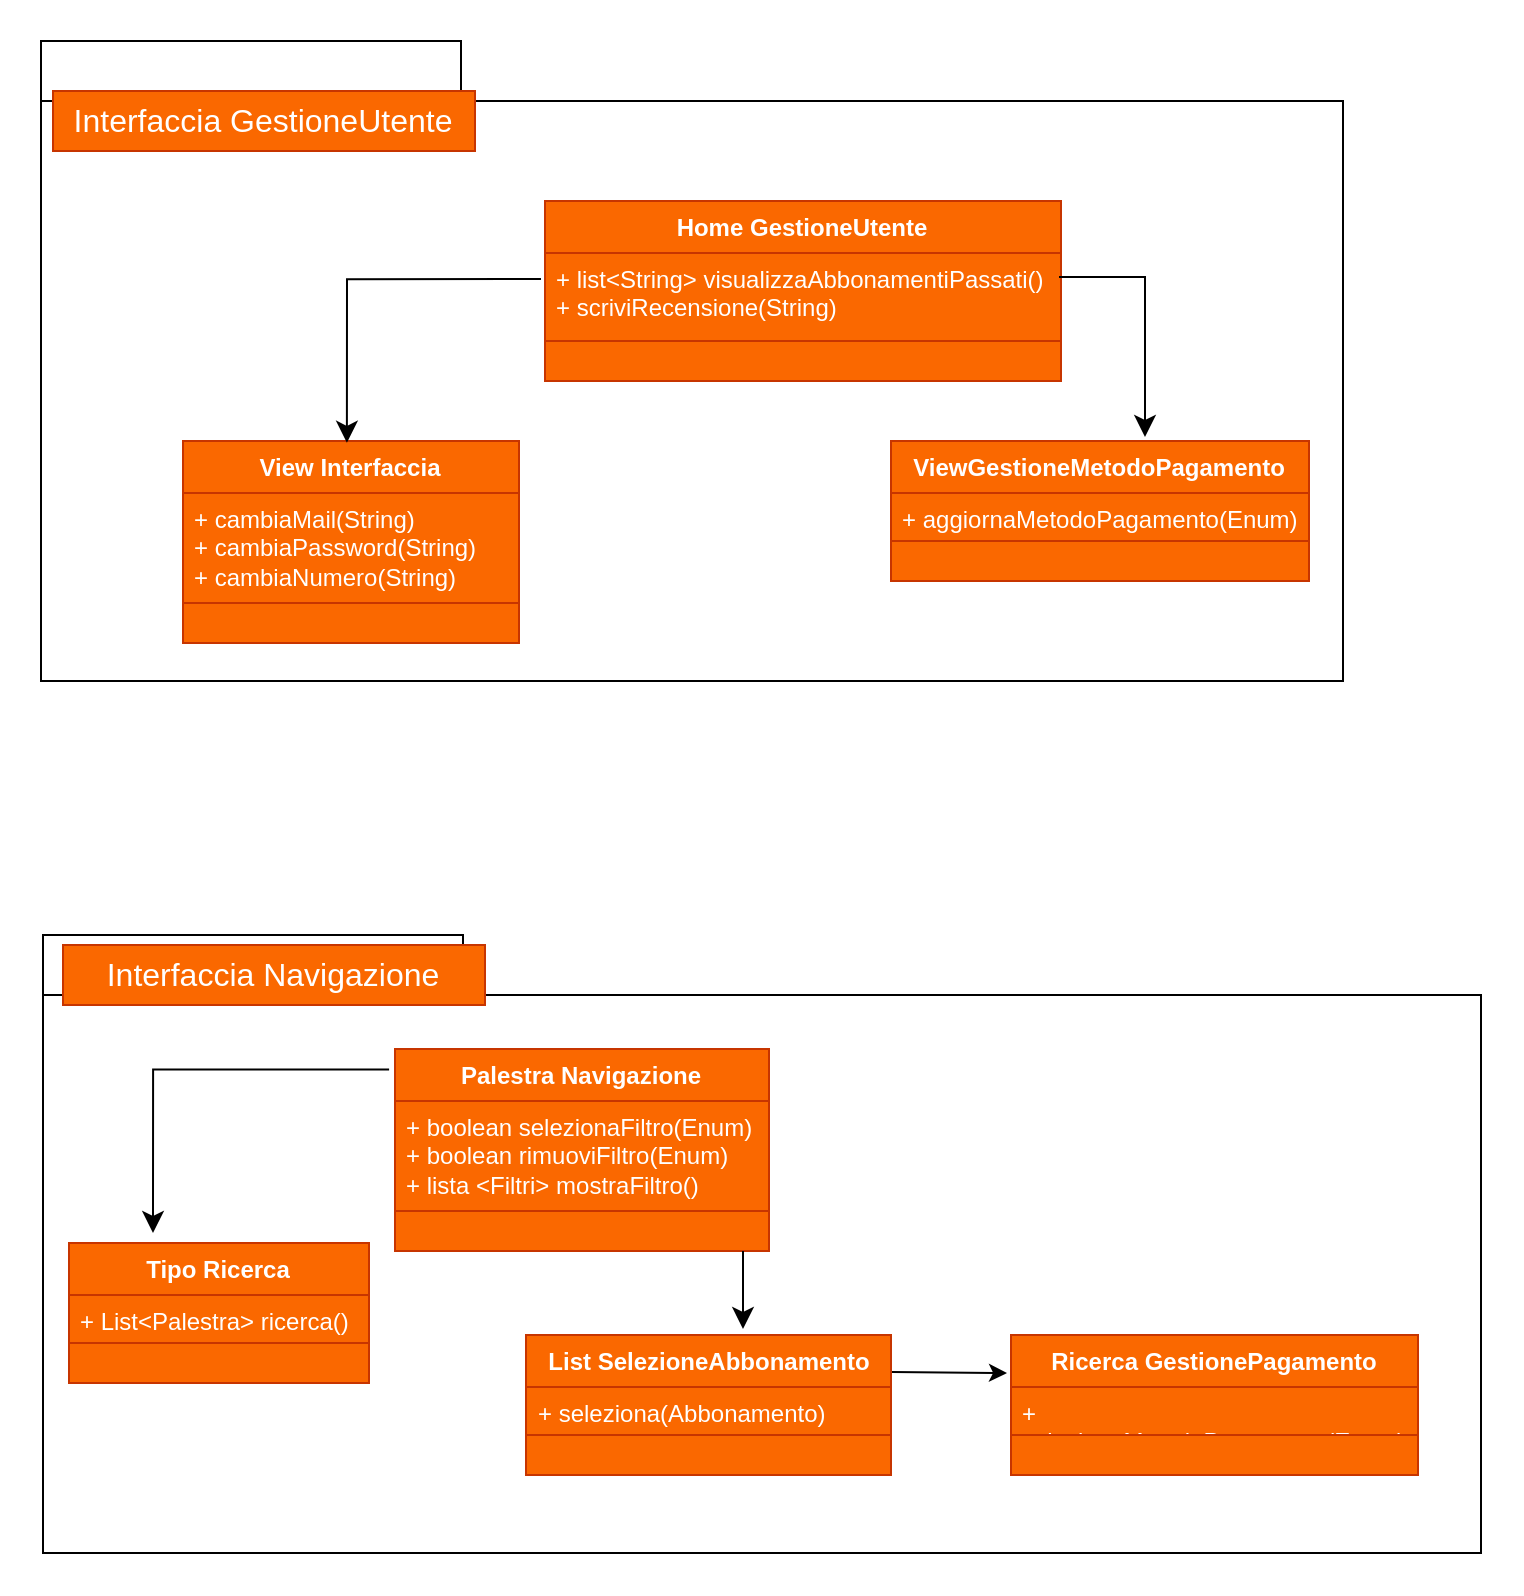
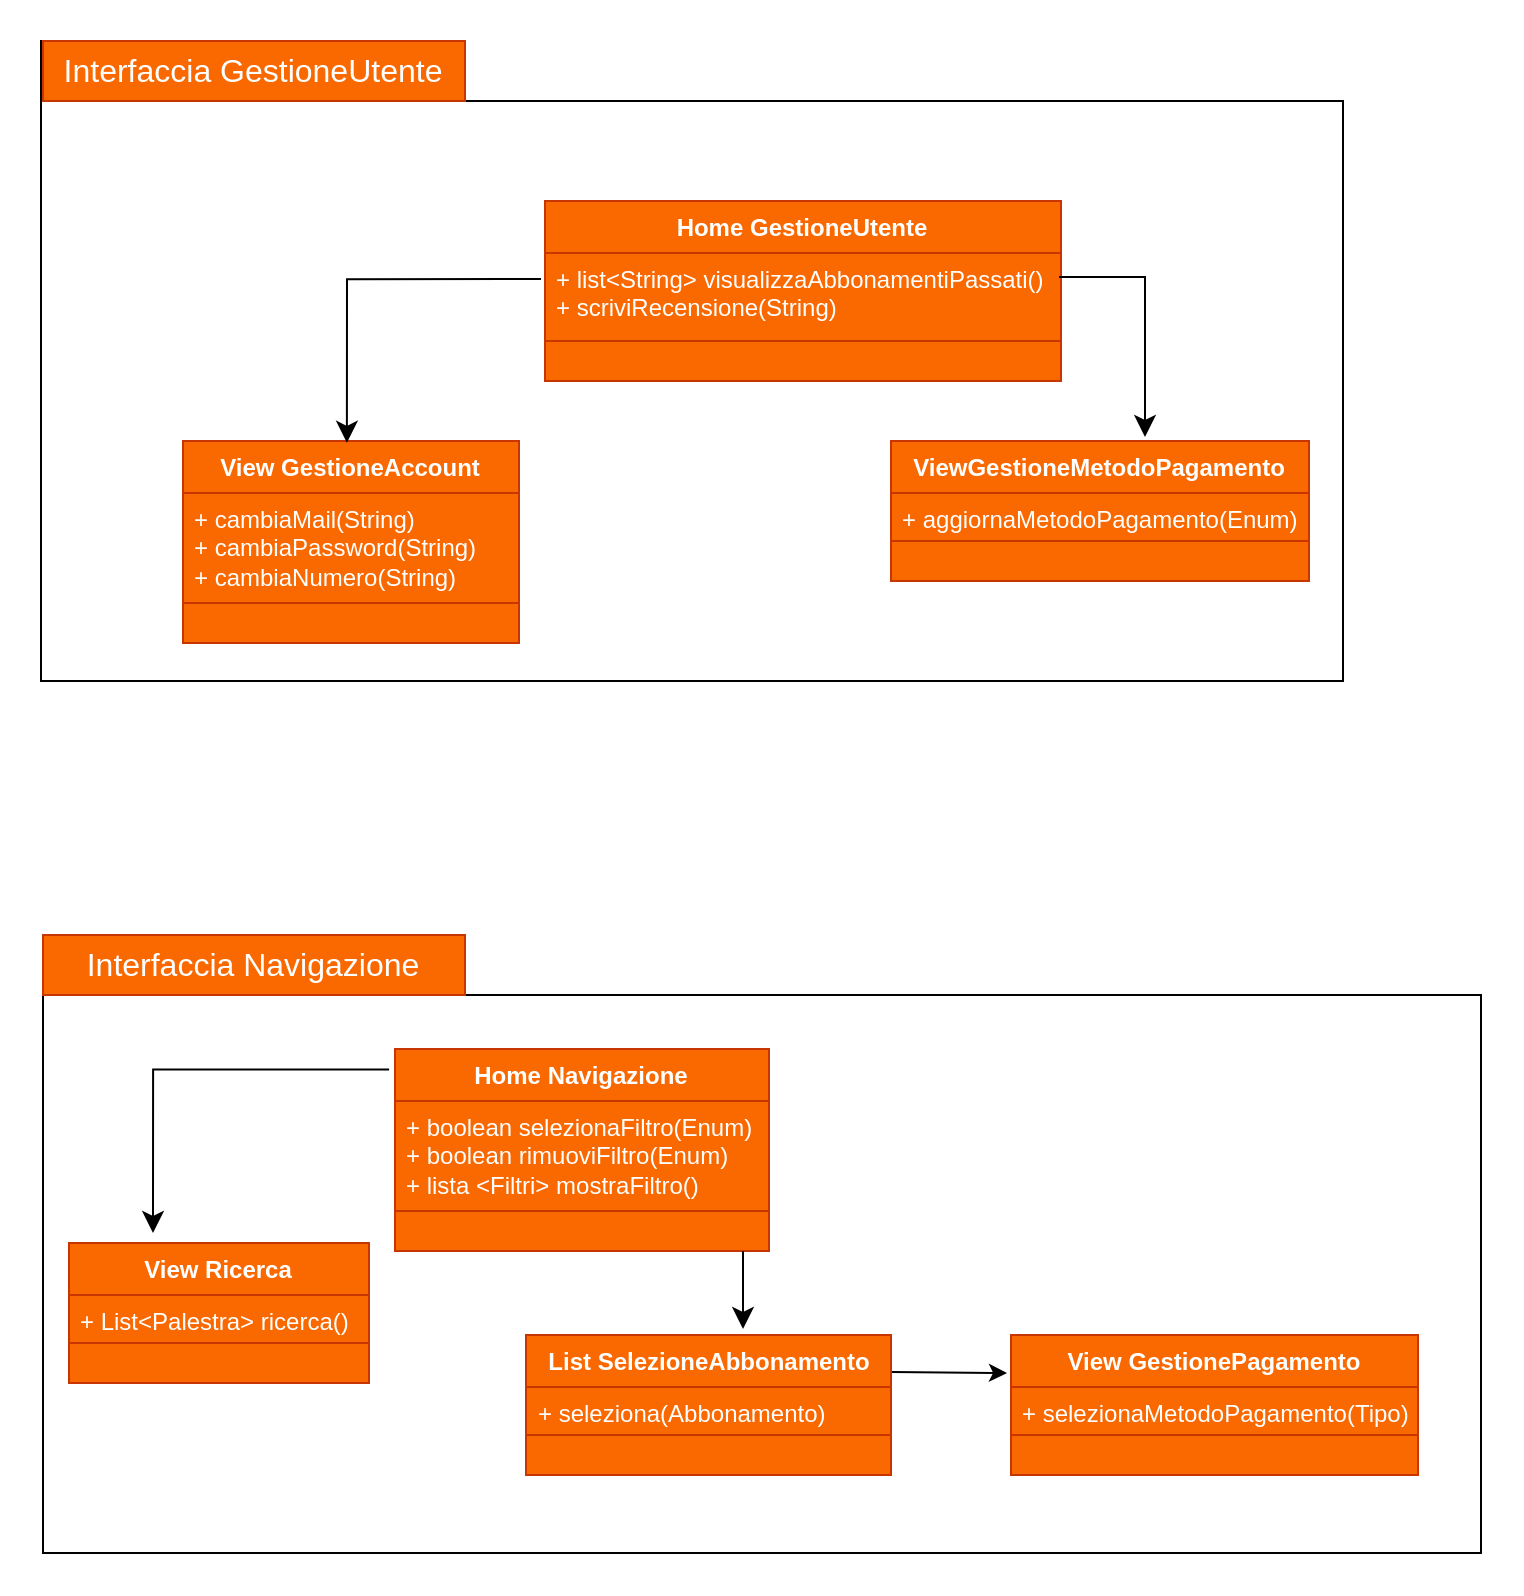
(264, 121) -> (254, 71)
(351, 469) -> (351, 469)
(274, 975) -> (254, 965)
(582, 1077) -> (582, 1077)
(219, 1271) -> (219, 1271)
(1215, 1363) -> (1215, 1363)
(1217, 1430) -> (1217, 1430)
